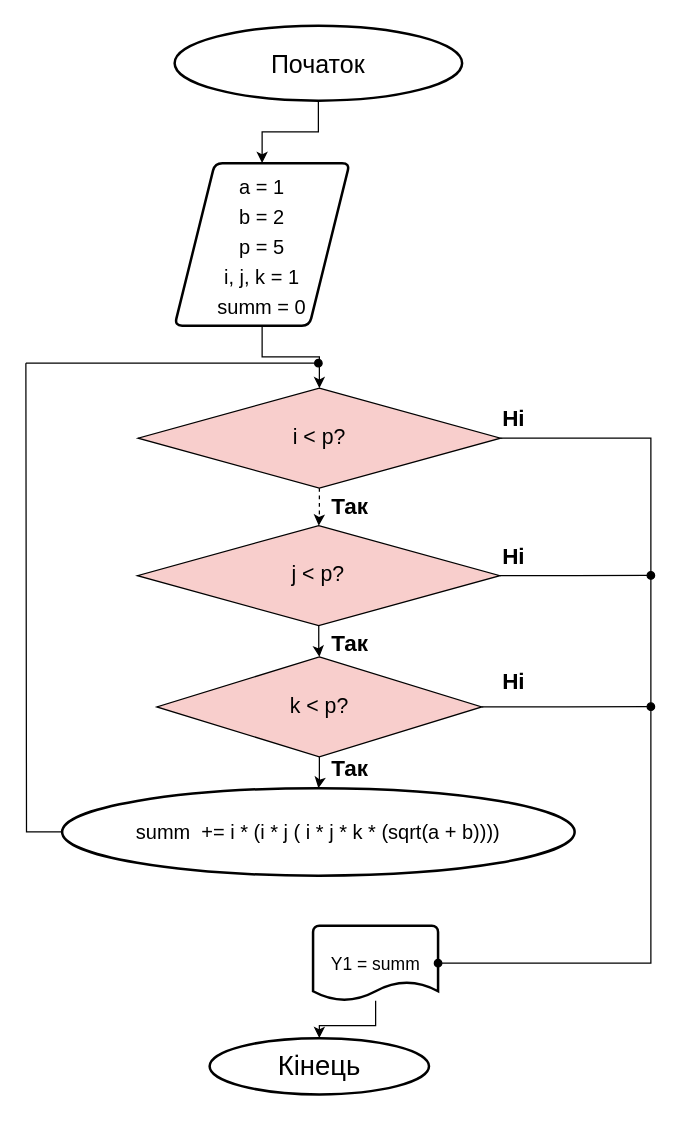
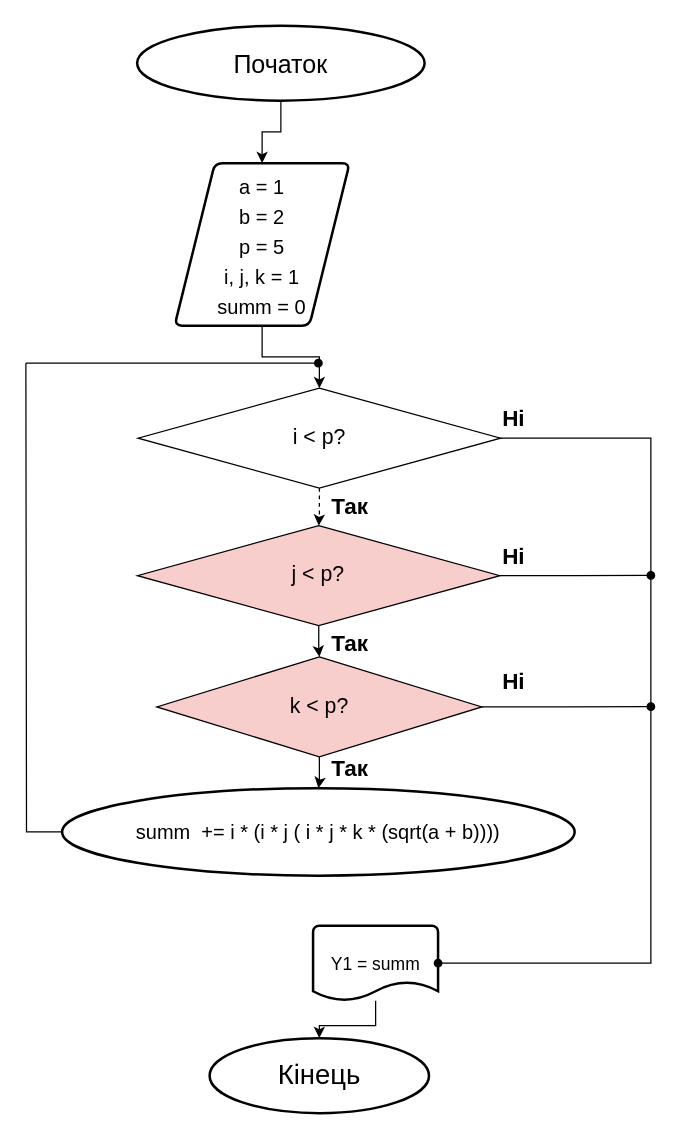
(318, 63) -> (281, 63)
(319, 438) -> (319, 438)
(319, 1066) -> (319, 1076)
